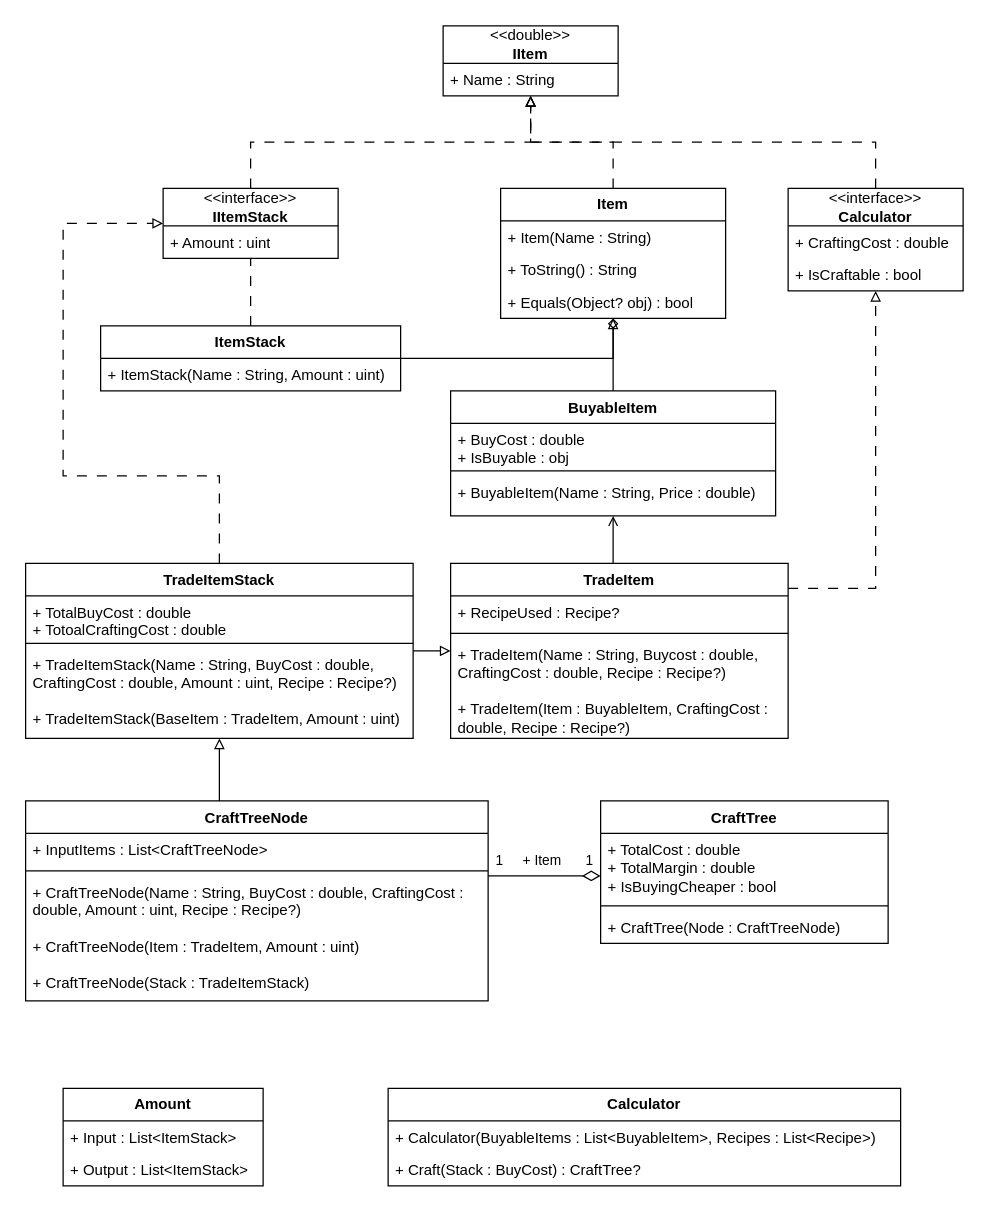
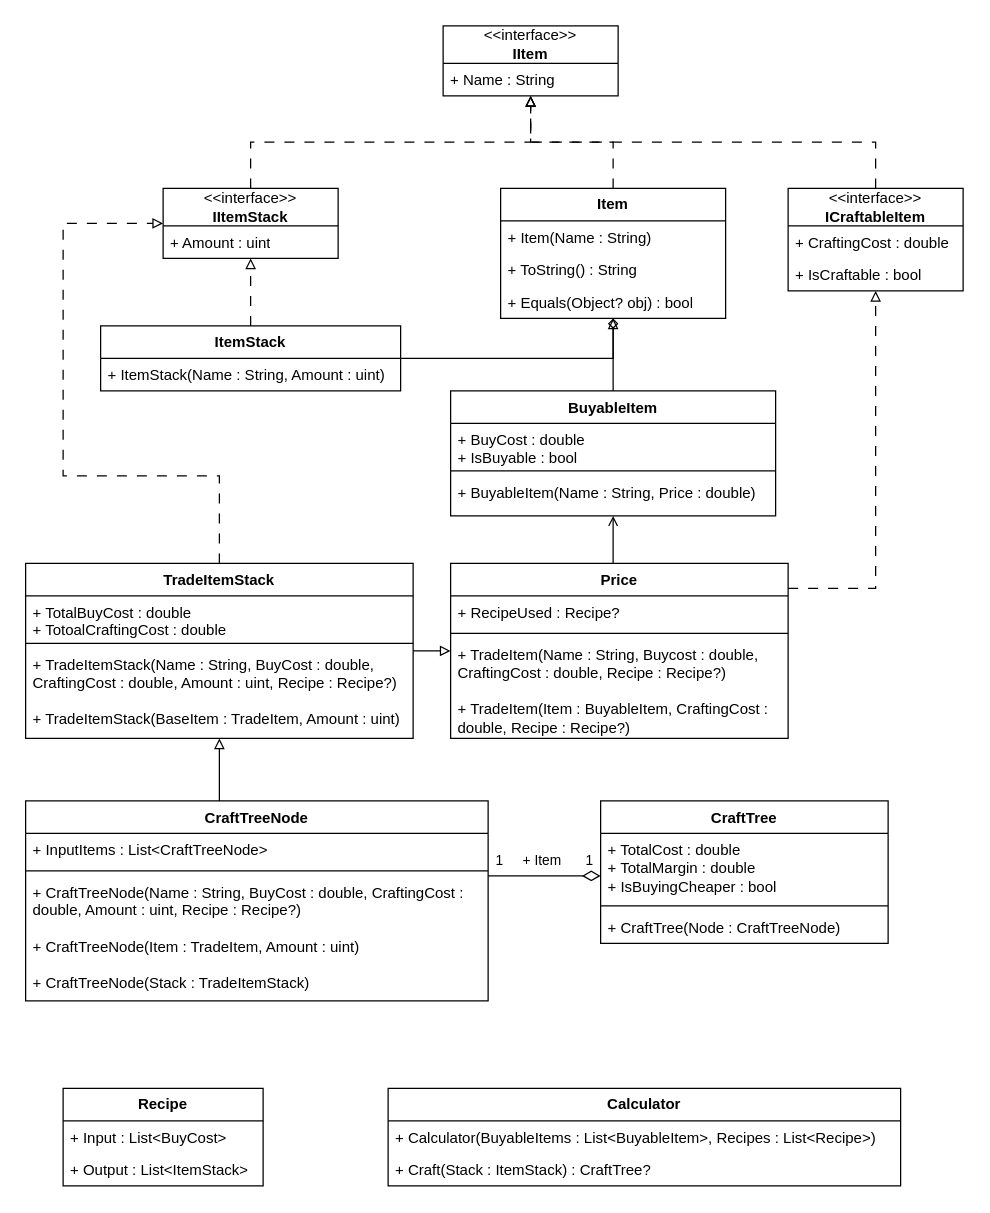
(531, 44) -> (531, 44)
(876, 207) -> (876, 207)
(251, 265) -> (251, 269)
(524, 450) -> (524, 450)
(619, 581) -> (619, 581)
(163, 1104) -> (163, 1104)
(164, 1147) -> (157, 1138)
(537, 1171) -> (546, 1171)
